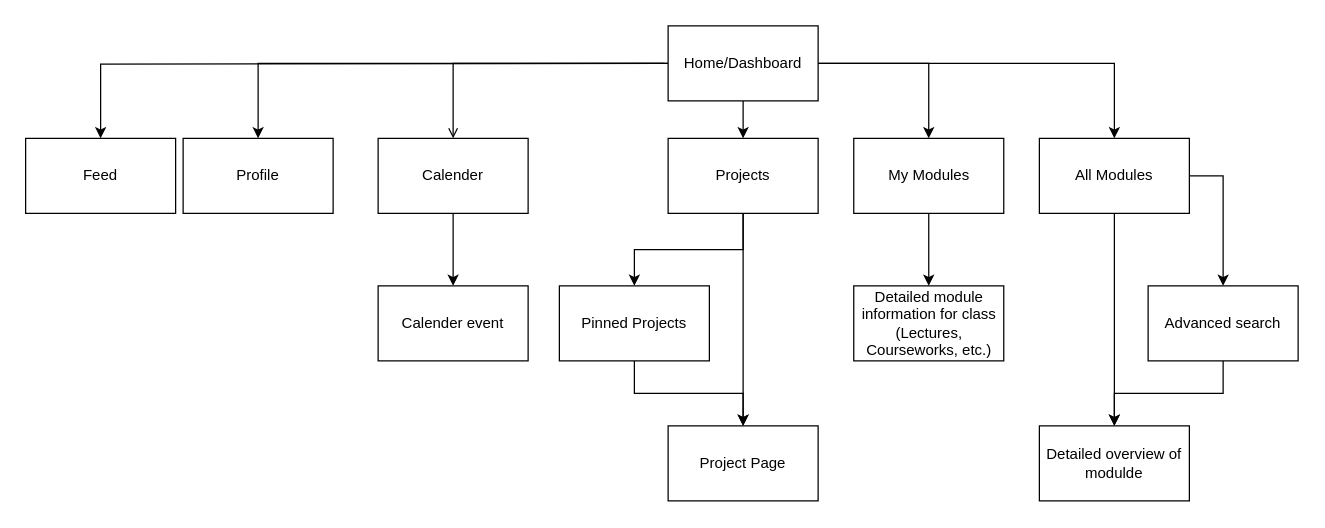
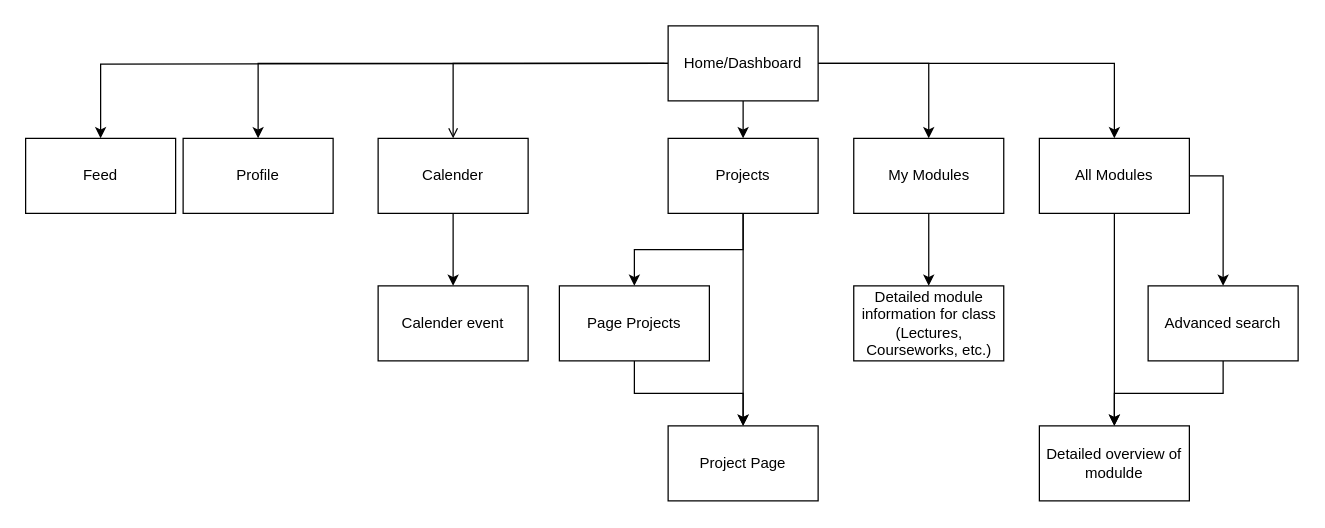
(634, 323) -> (634, 323)
